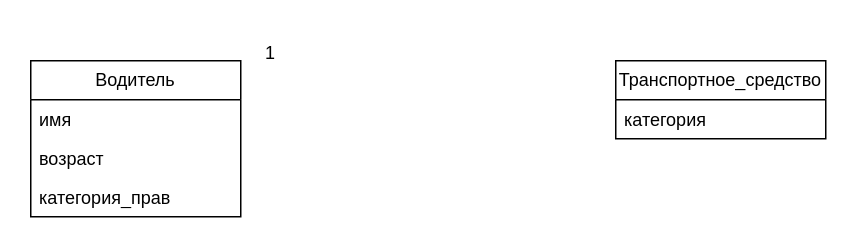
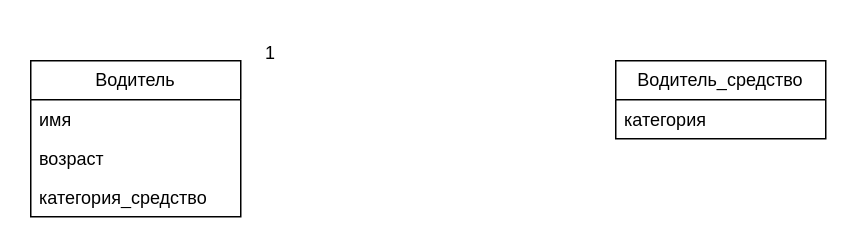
(721, 80) -> (721, 80)
(110, 199) -> (130, 199)
